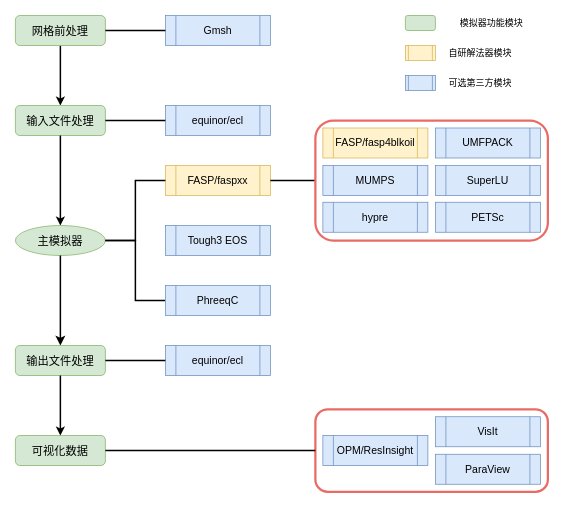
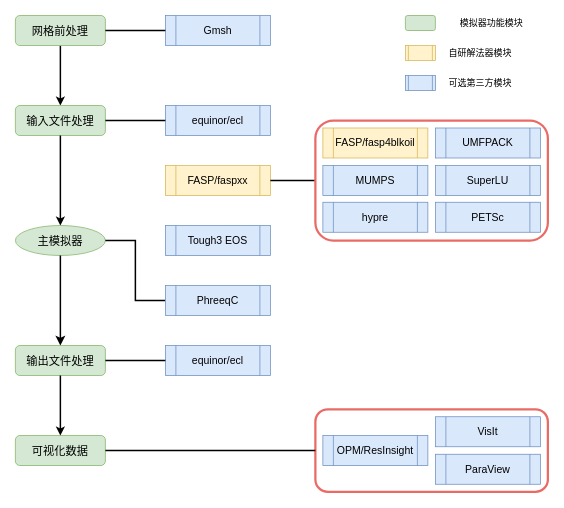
(135, 194) -> none
